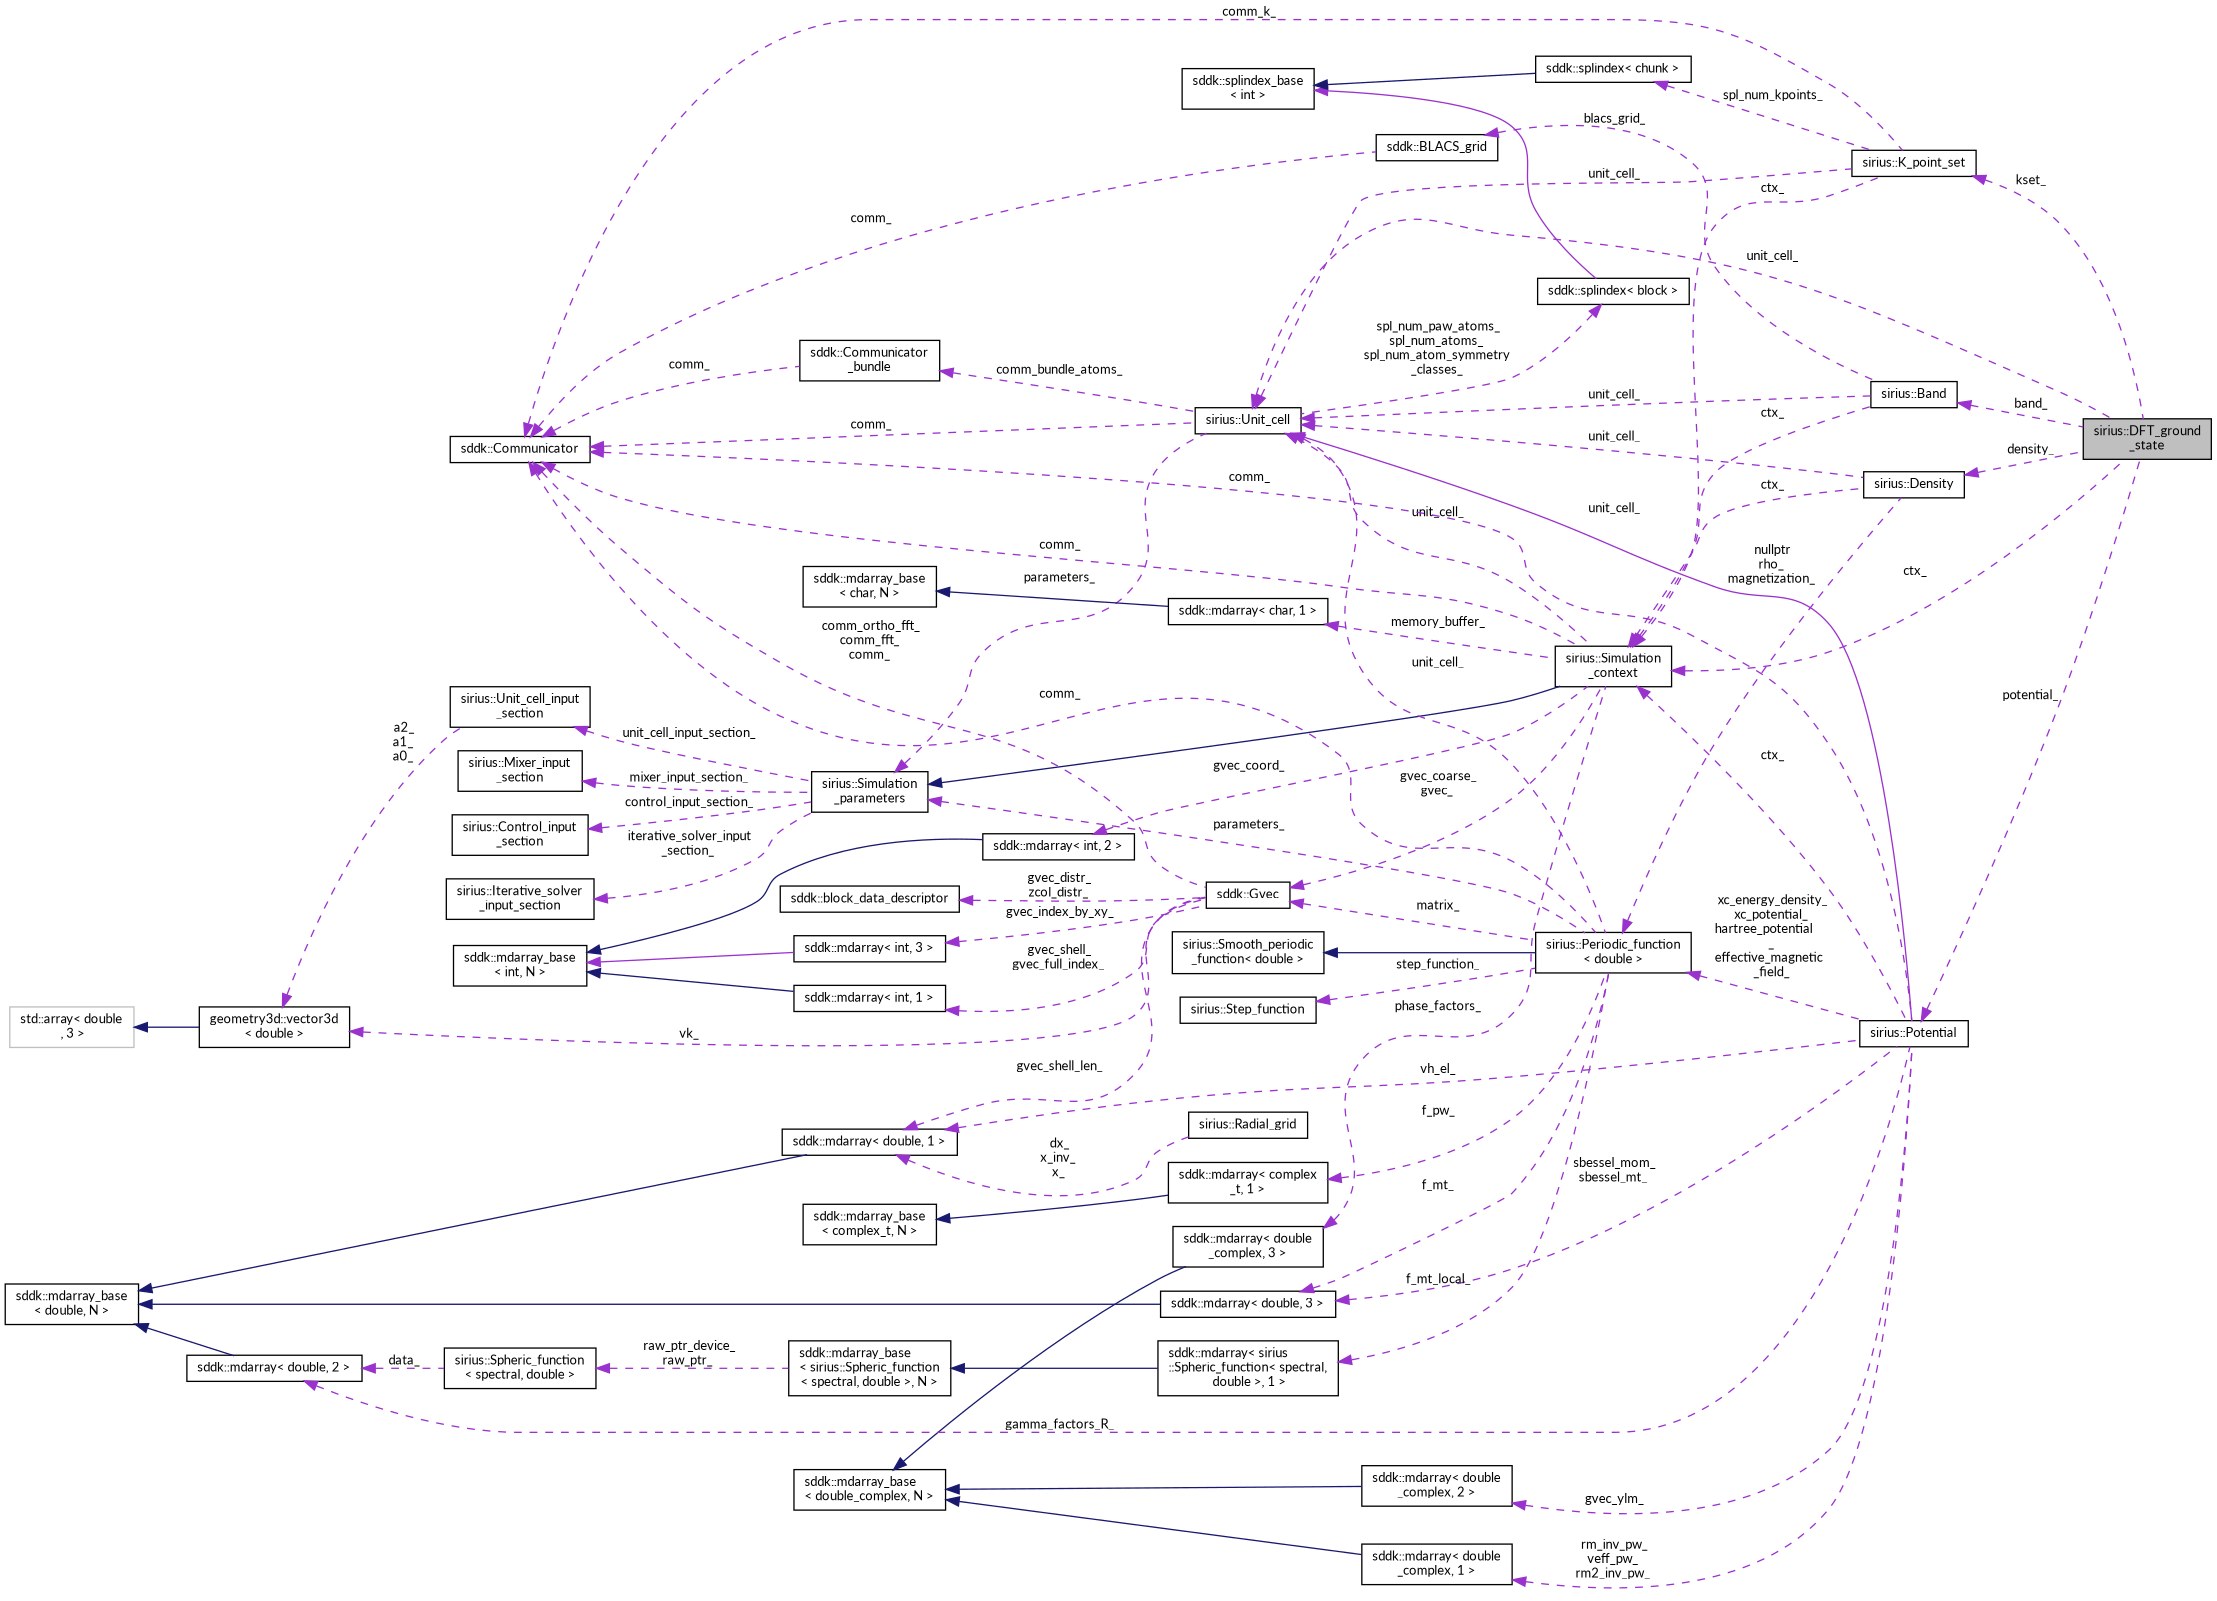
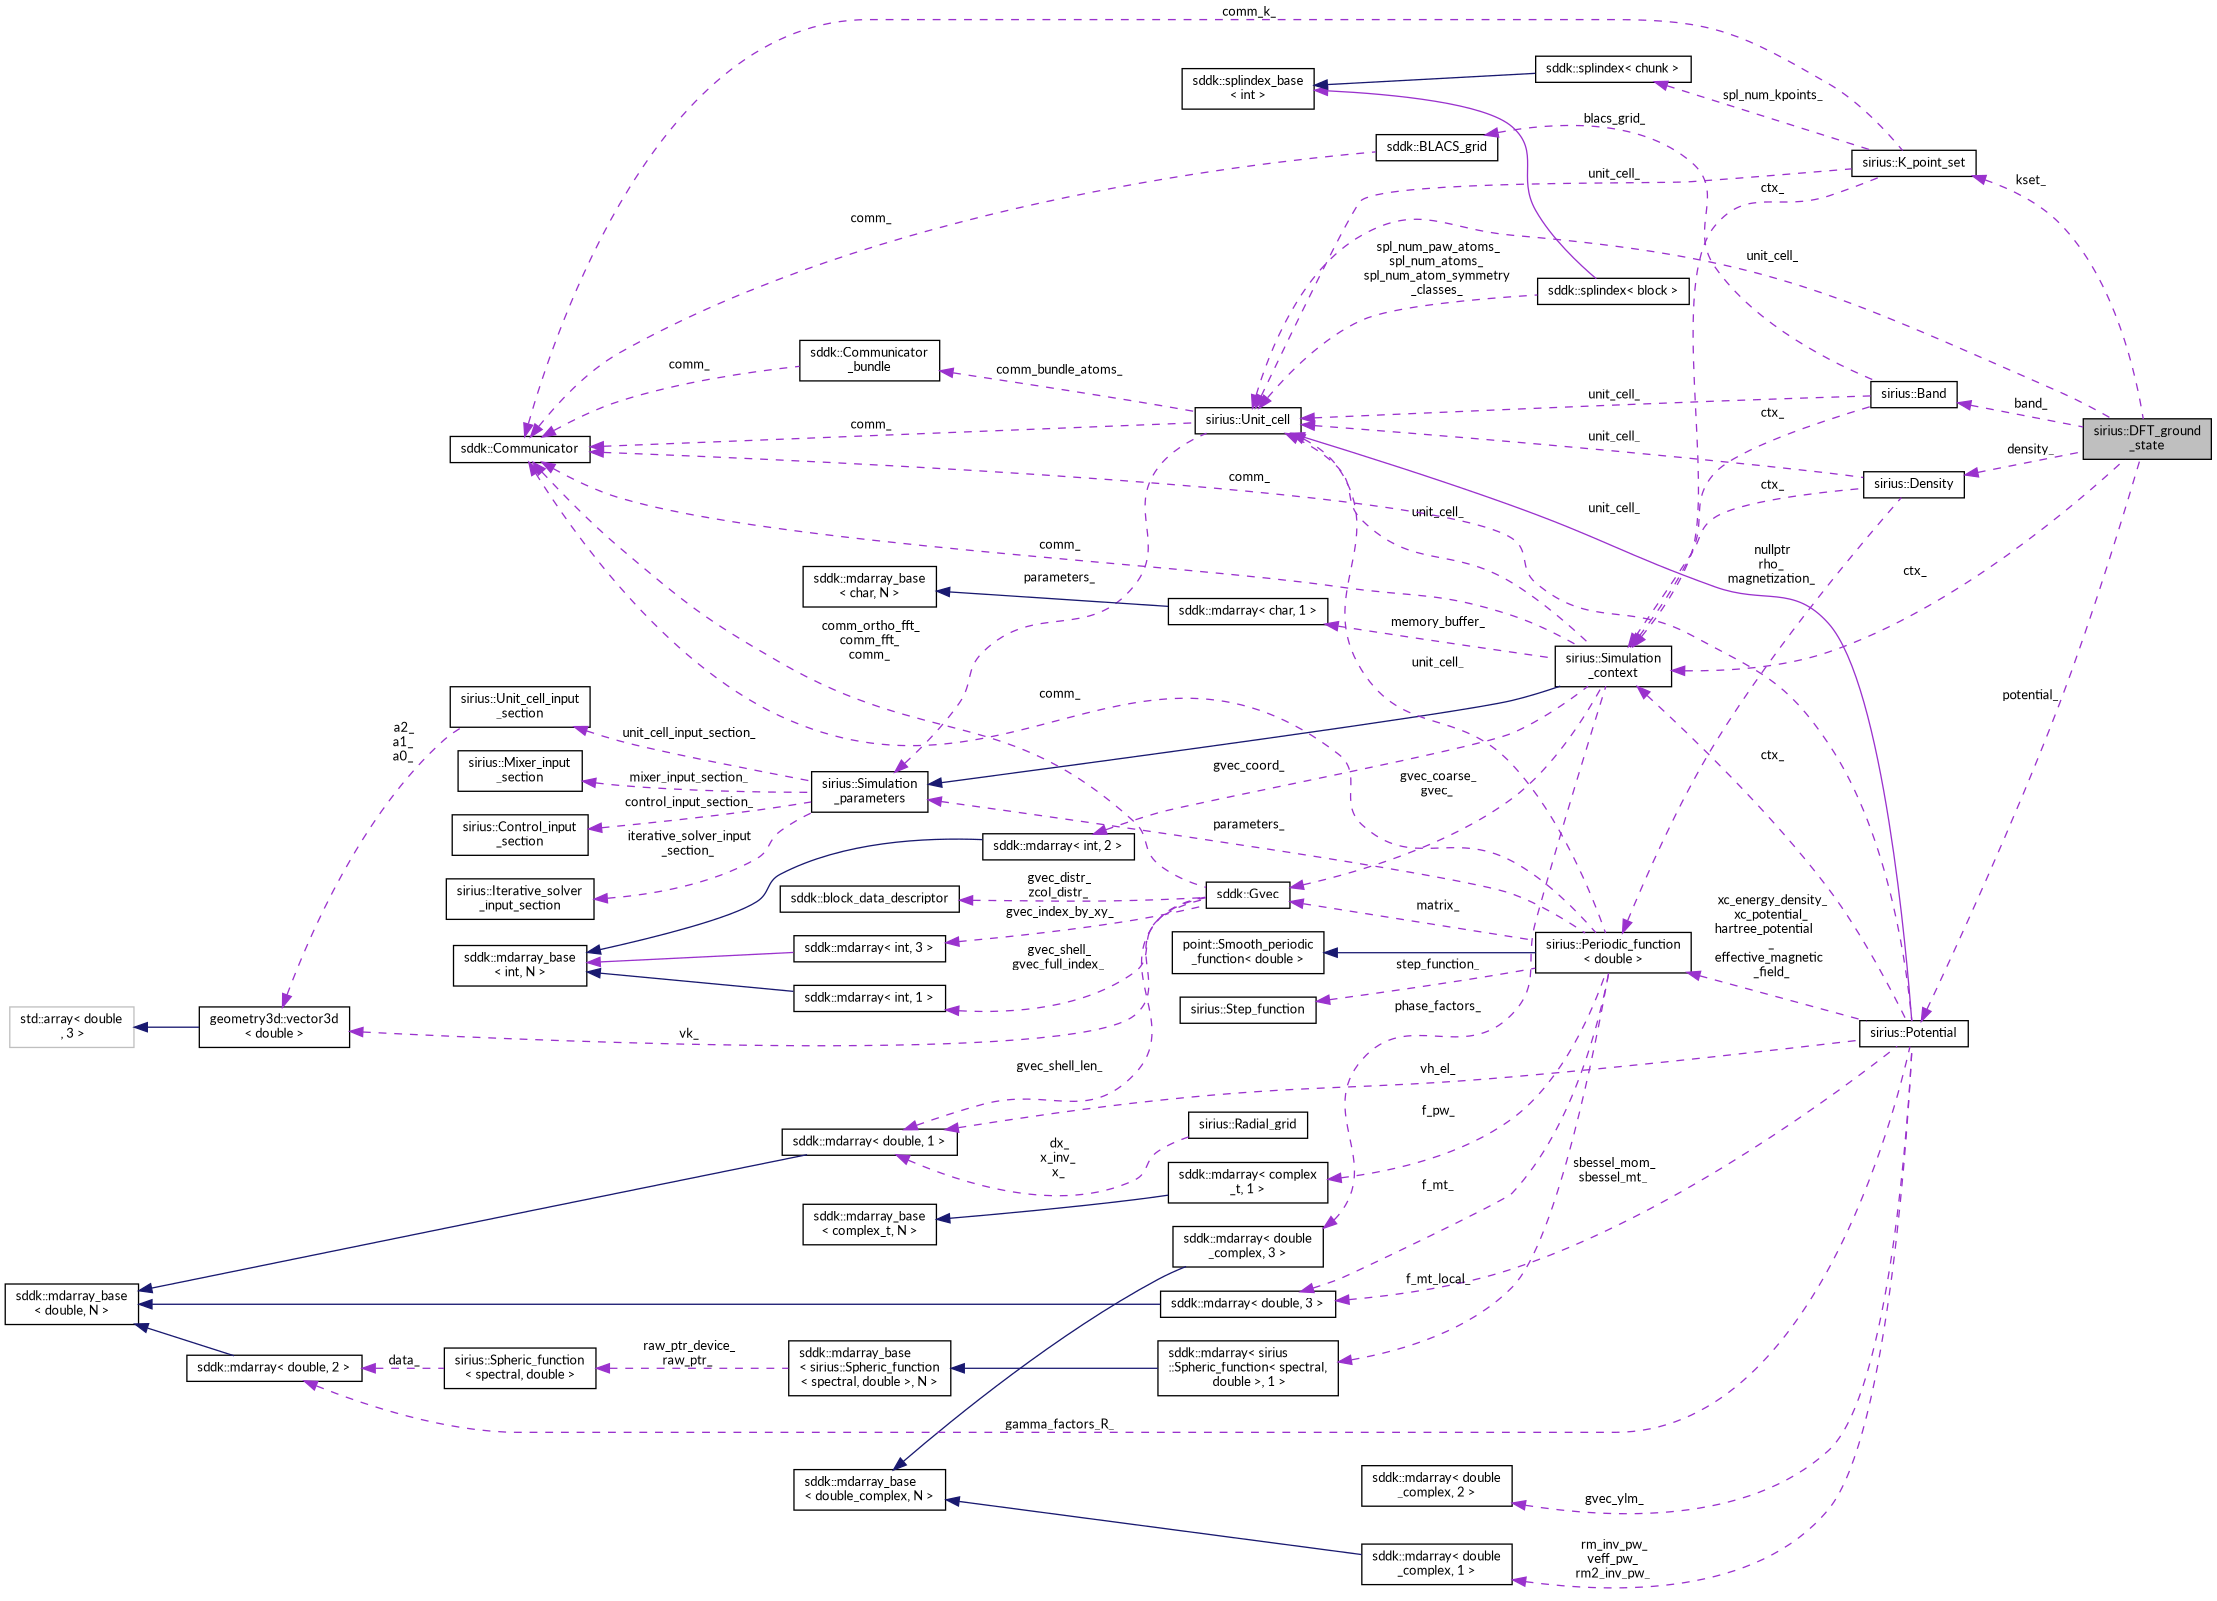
(1458, 390) -> (1388, 312)
(1248, 953) -> (1248, 953)
(1160, 1488) -> none
